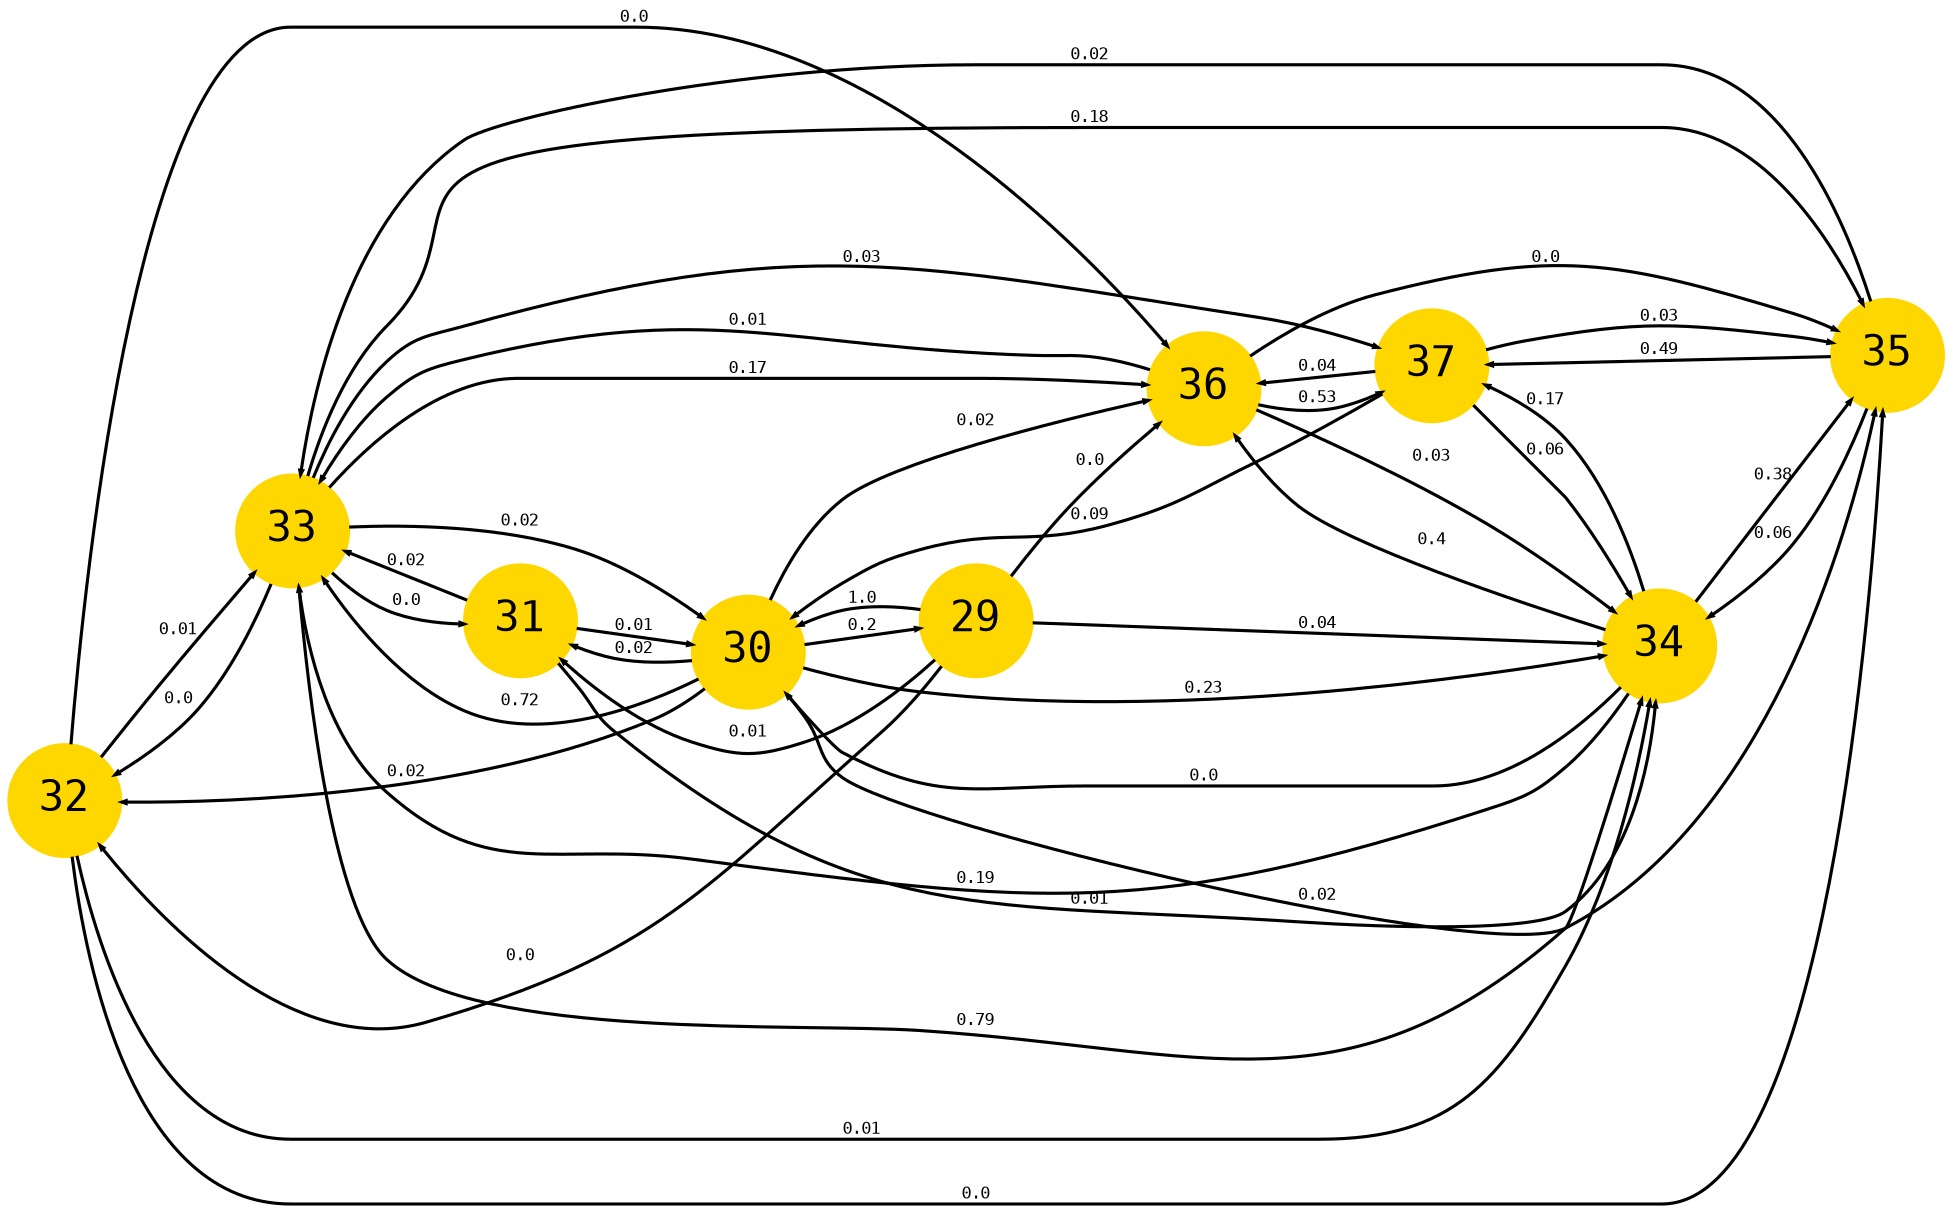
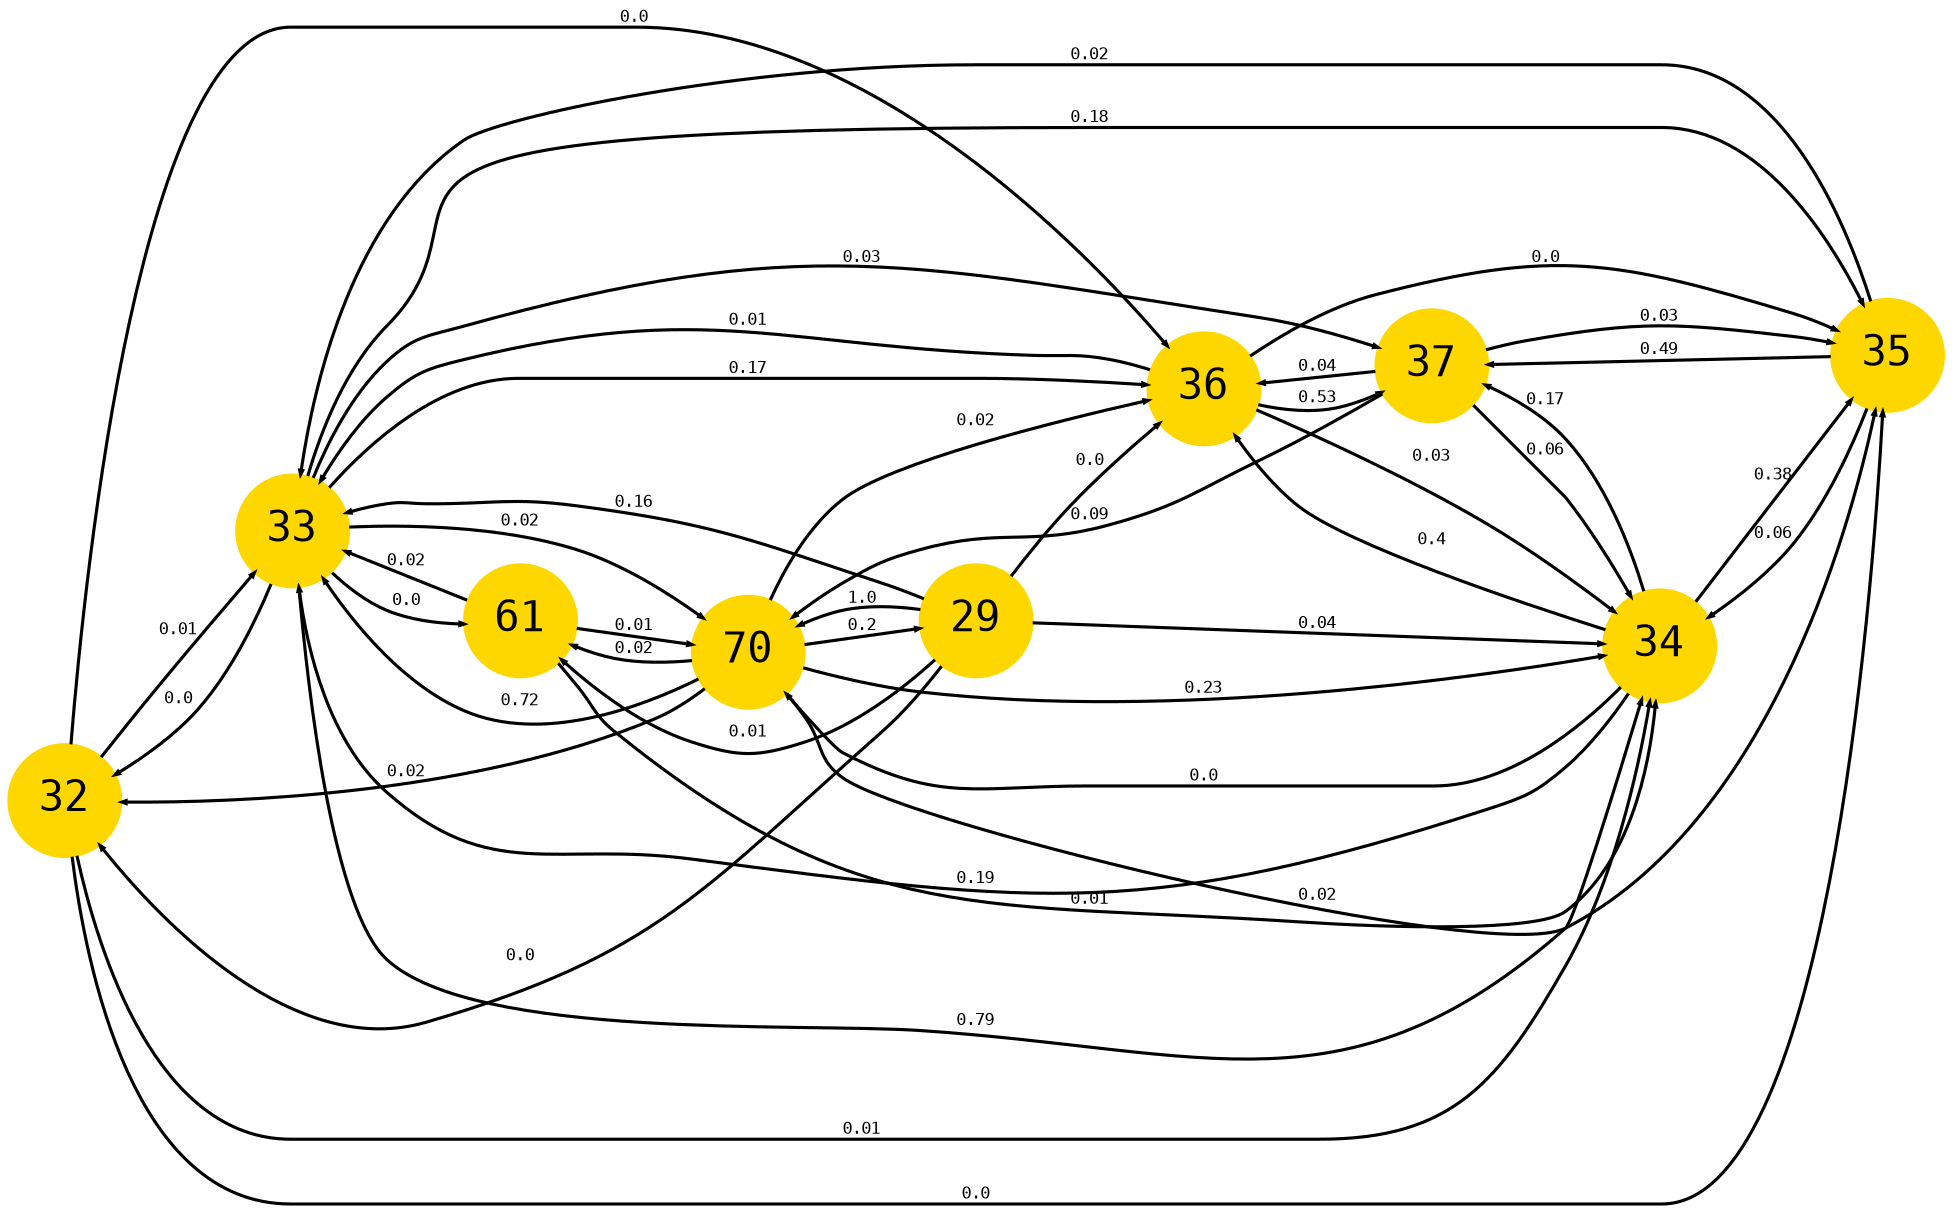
none -> (643, 516)
(520, 621) -> (520, 621)
(748, 652) -> (748, 652)
